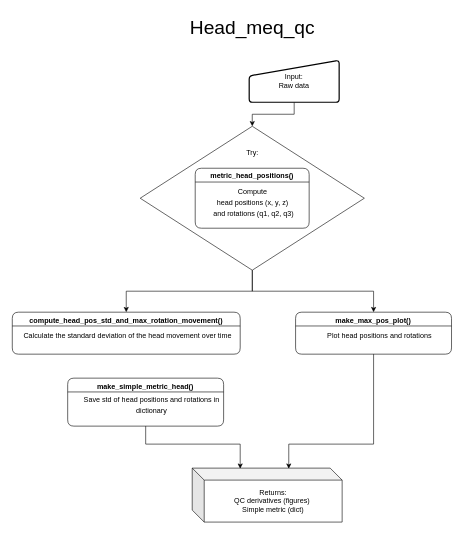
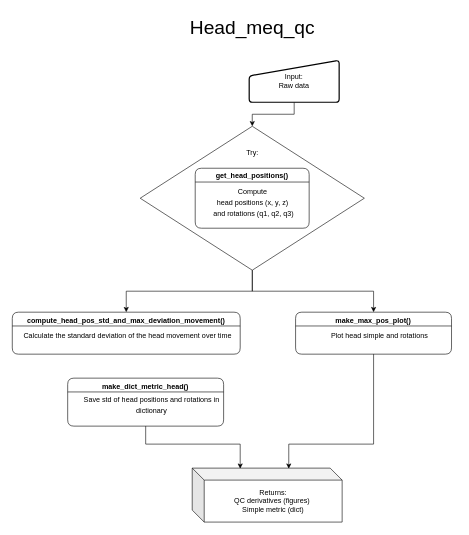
(252, 176) -> (252, 176)
(126, 320) -> (126, 320)
(380, 336) -> (380, 336)
(146, 386) -> (146, 386)
